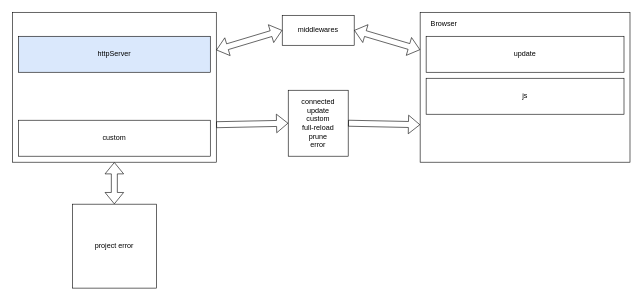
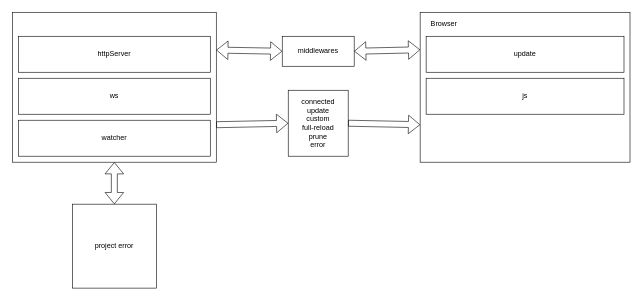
(318, 30) -> (318, 51)
(114, 54) -> (114, 54)
none -> (114, 96)
(114, 138) -> (114, 138)
